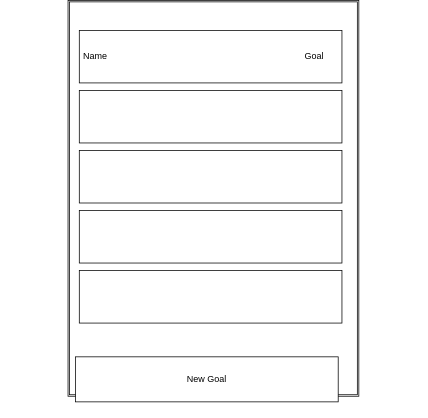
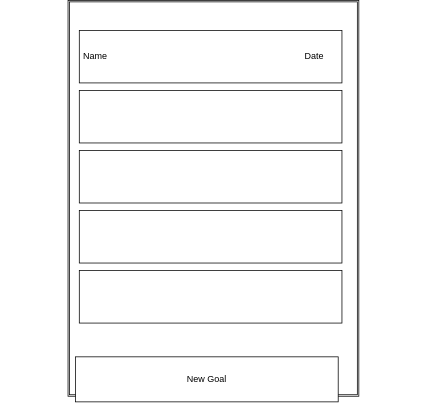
(211, 57) -> (211, 57)
